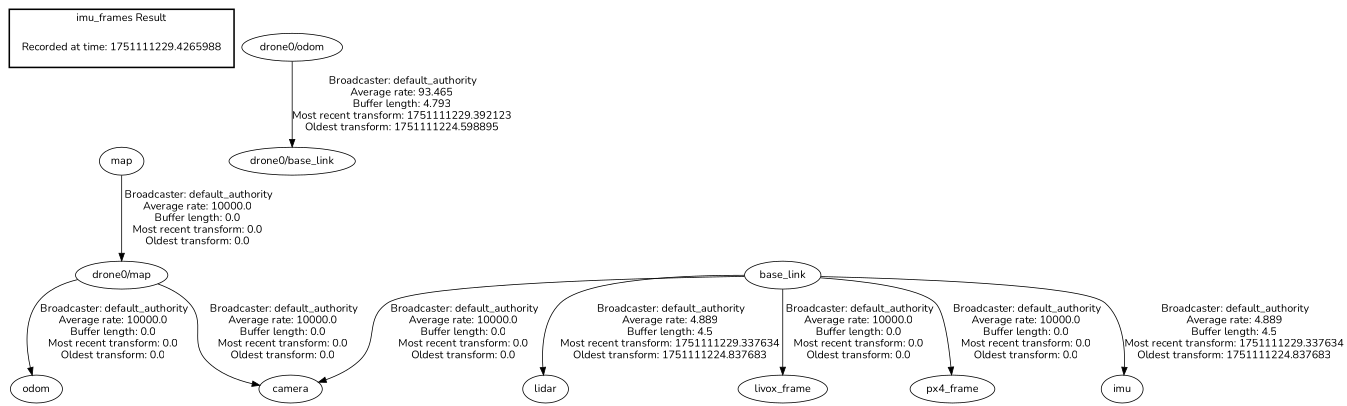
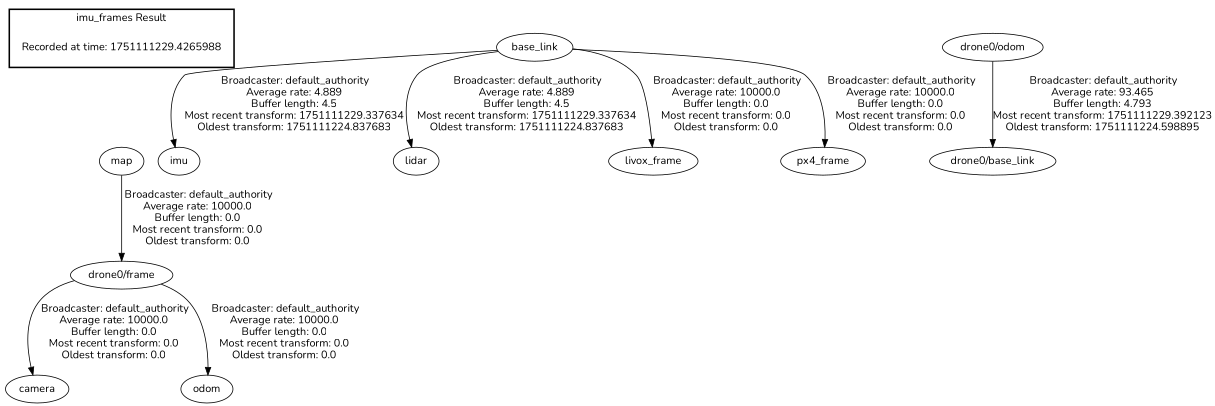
(122, 275) -> (122, 275)
(513, 285) -> none
